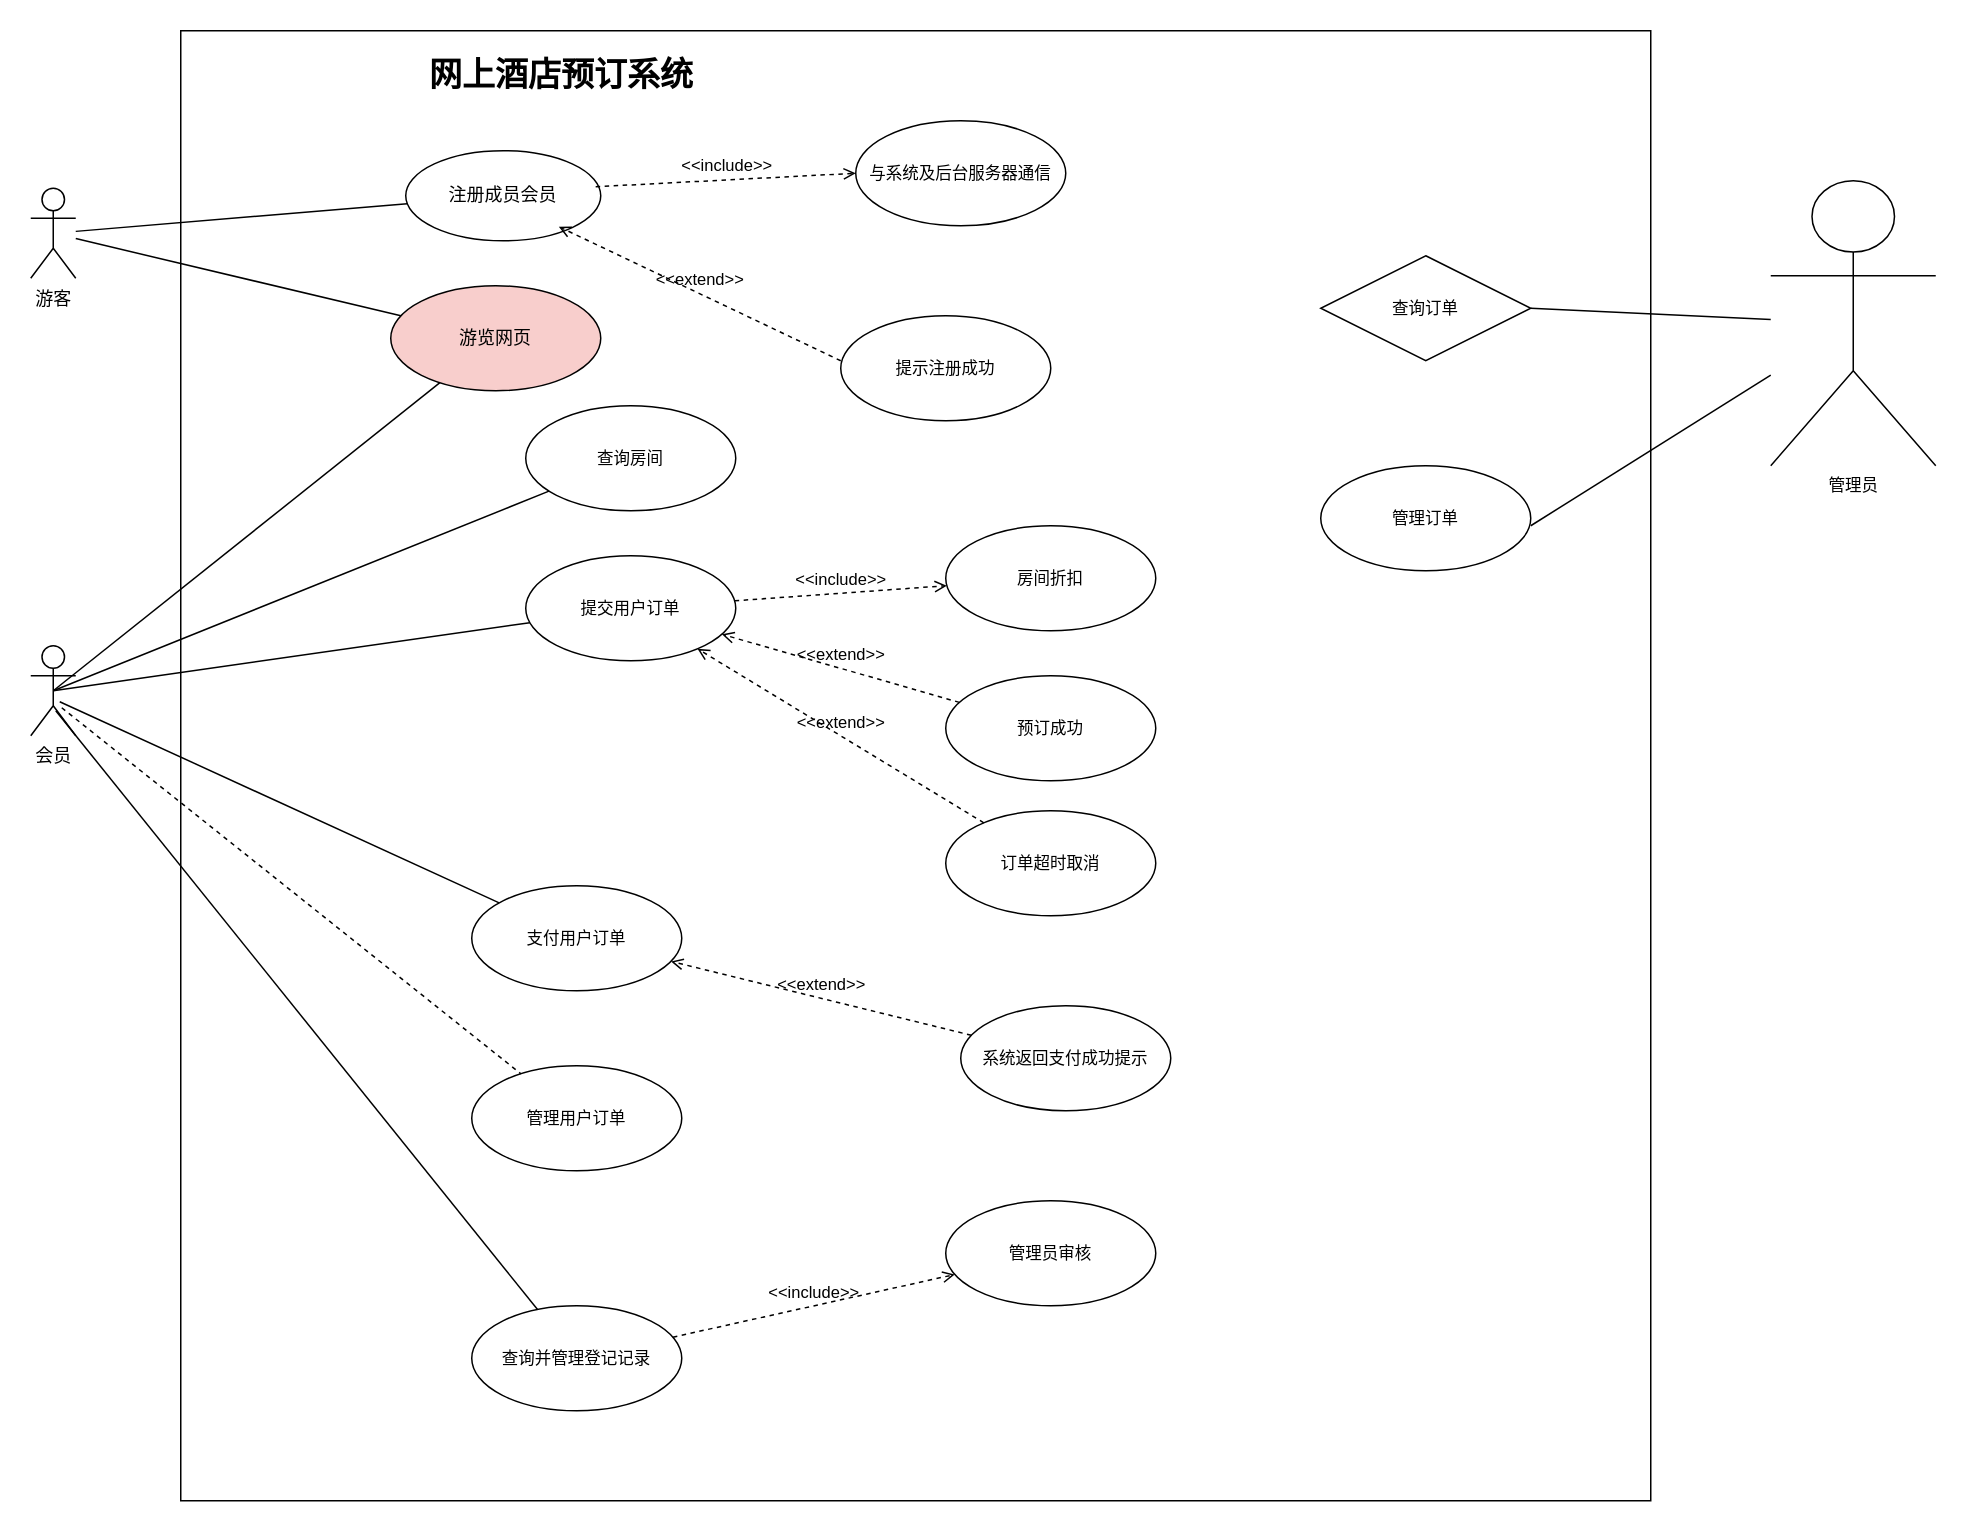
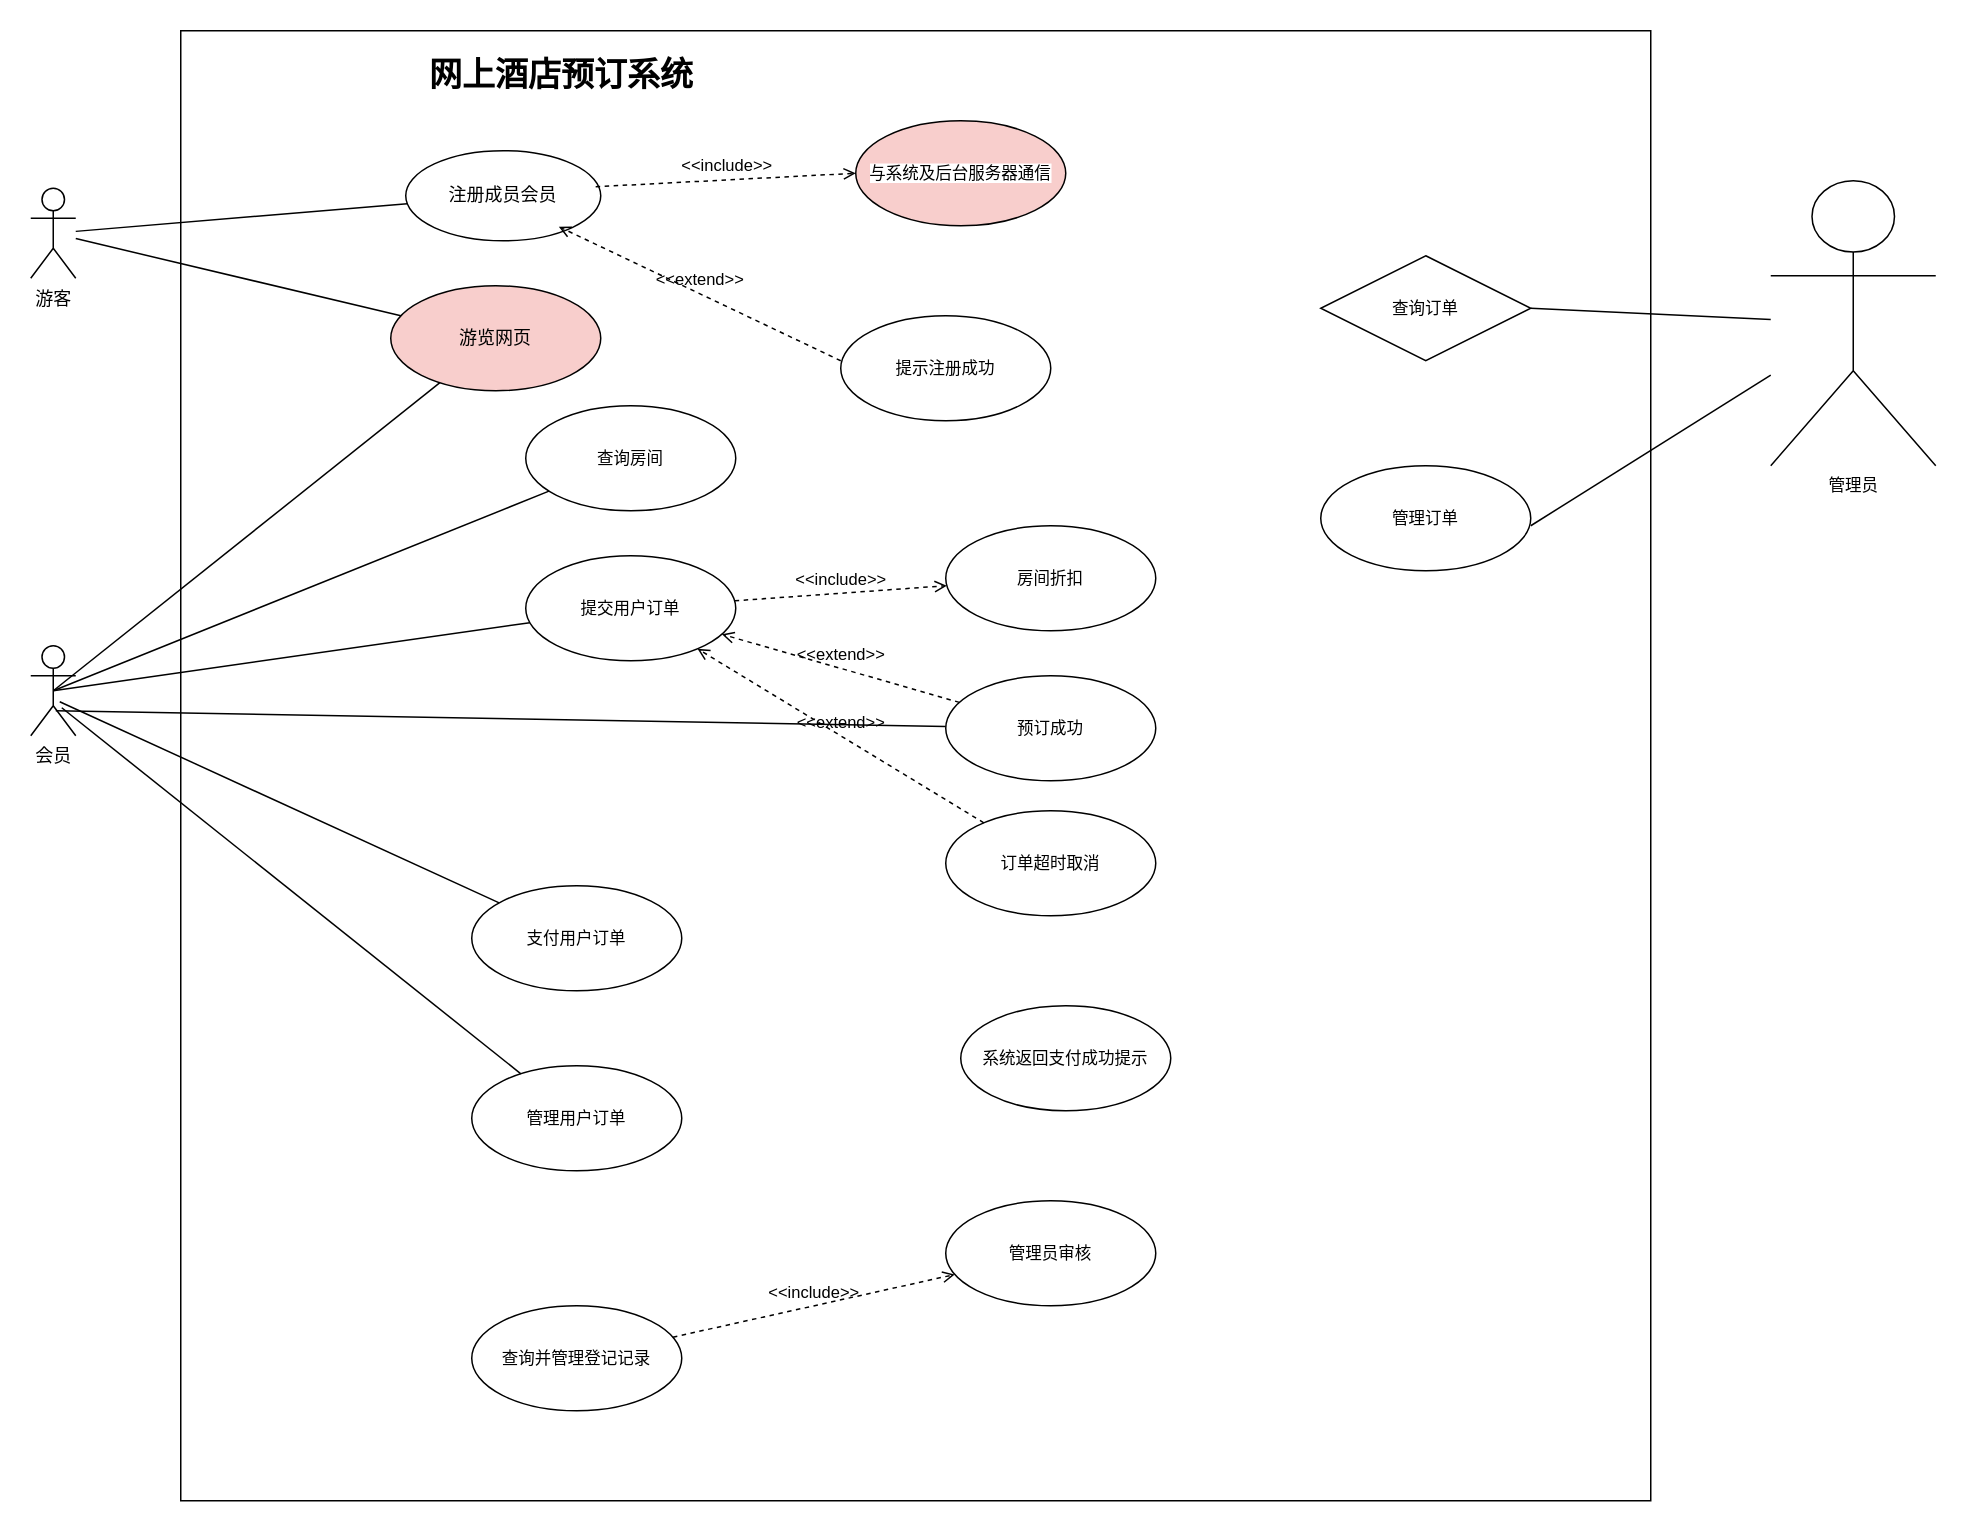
(961, 173) -> (961, 173)
(291, 890) -> (291, 890)
(823, 999) -> none
(307, 1023) -> (451, 718)
